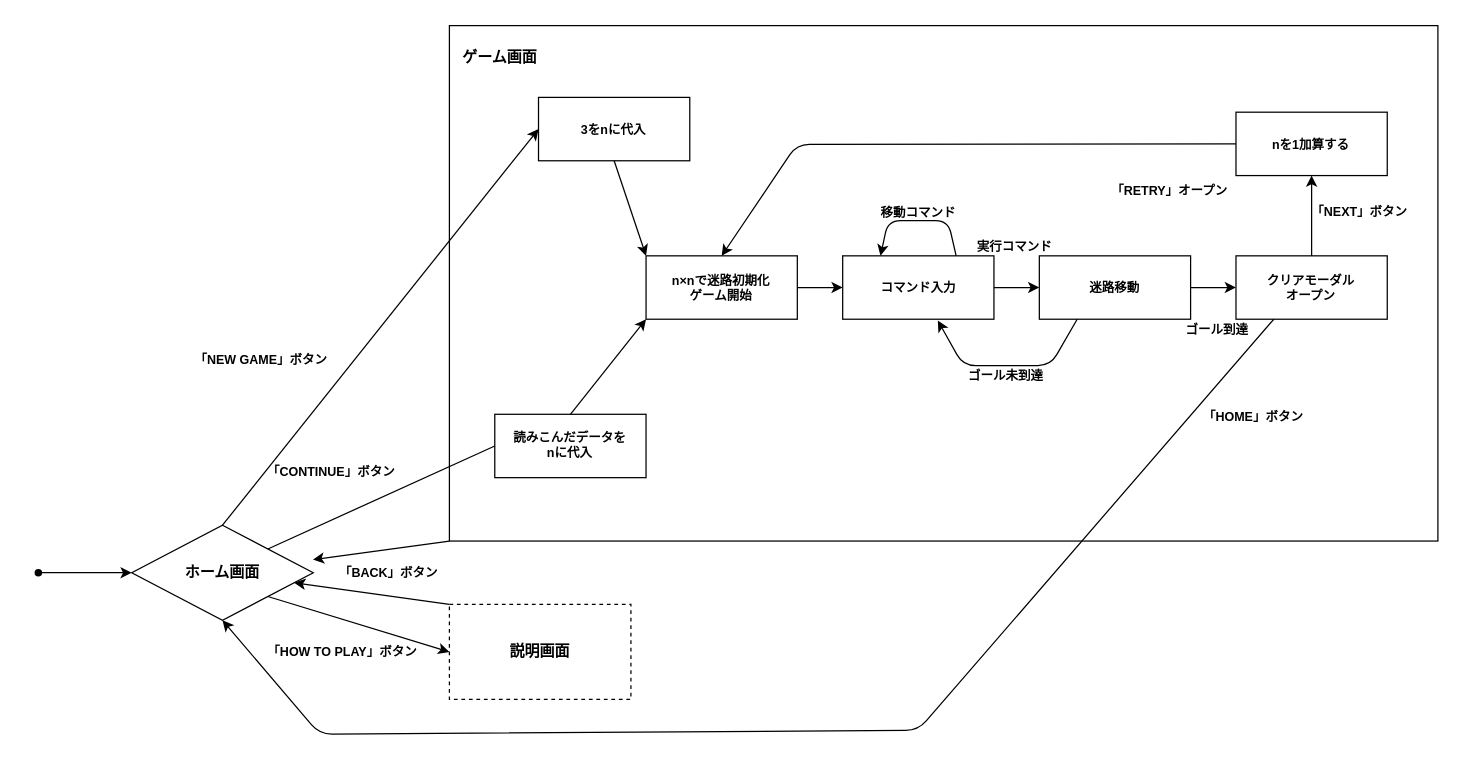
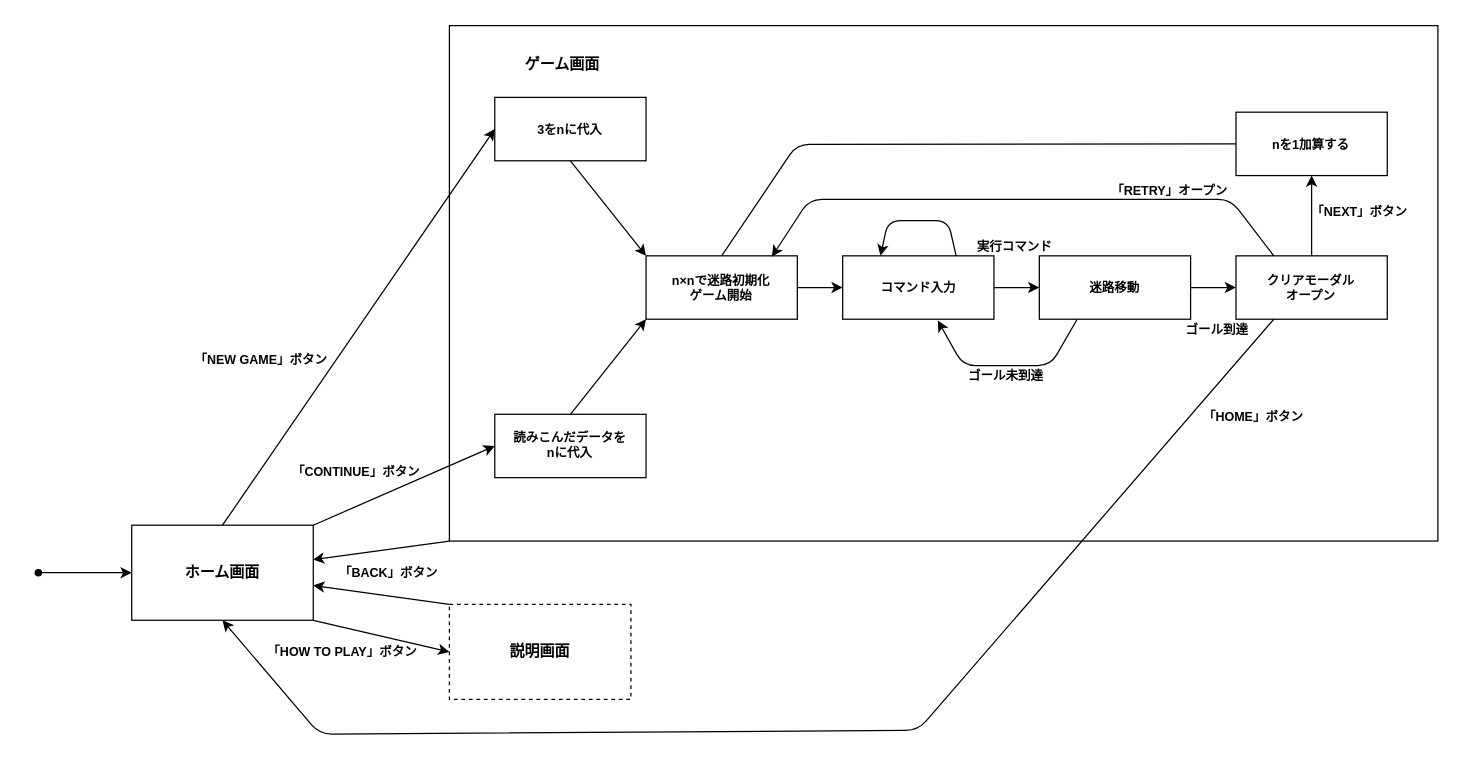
(499, 59) -> (562, 65)
(614, 129) -> (570, 129)
none -> (1025, 199)
(918, 213) -> none
(727, 248) -> (725, 251)
(489, 449) -> (486, 450)
(331, 472) -> (356, 472)
(222, 573) -> (222, 573)
